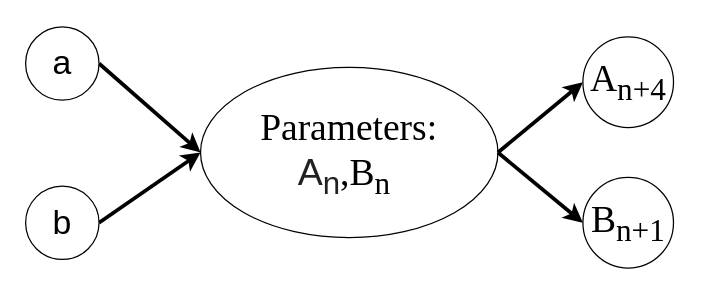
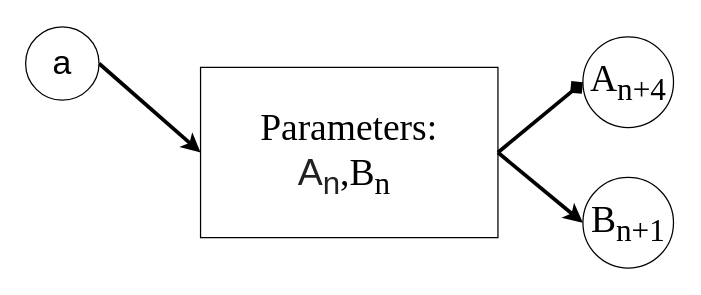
(571, 92) -> (571, 92)
(349, 153) -> (349, 153)
(145, 191) -> none
(62, 223) -> none
